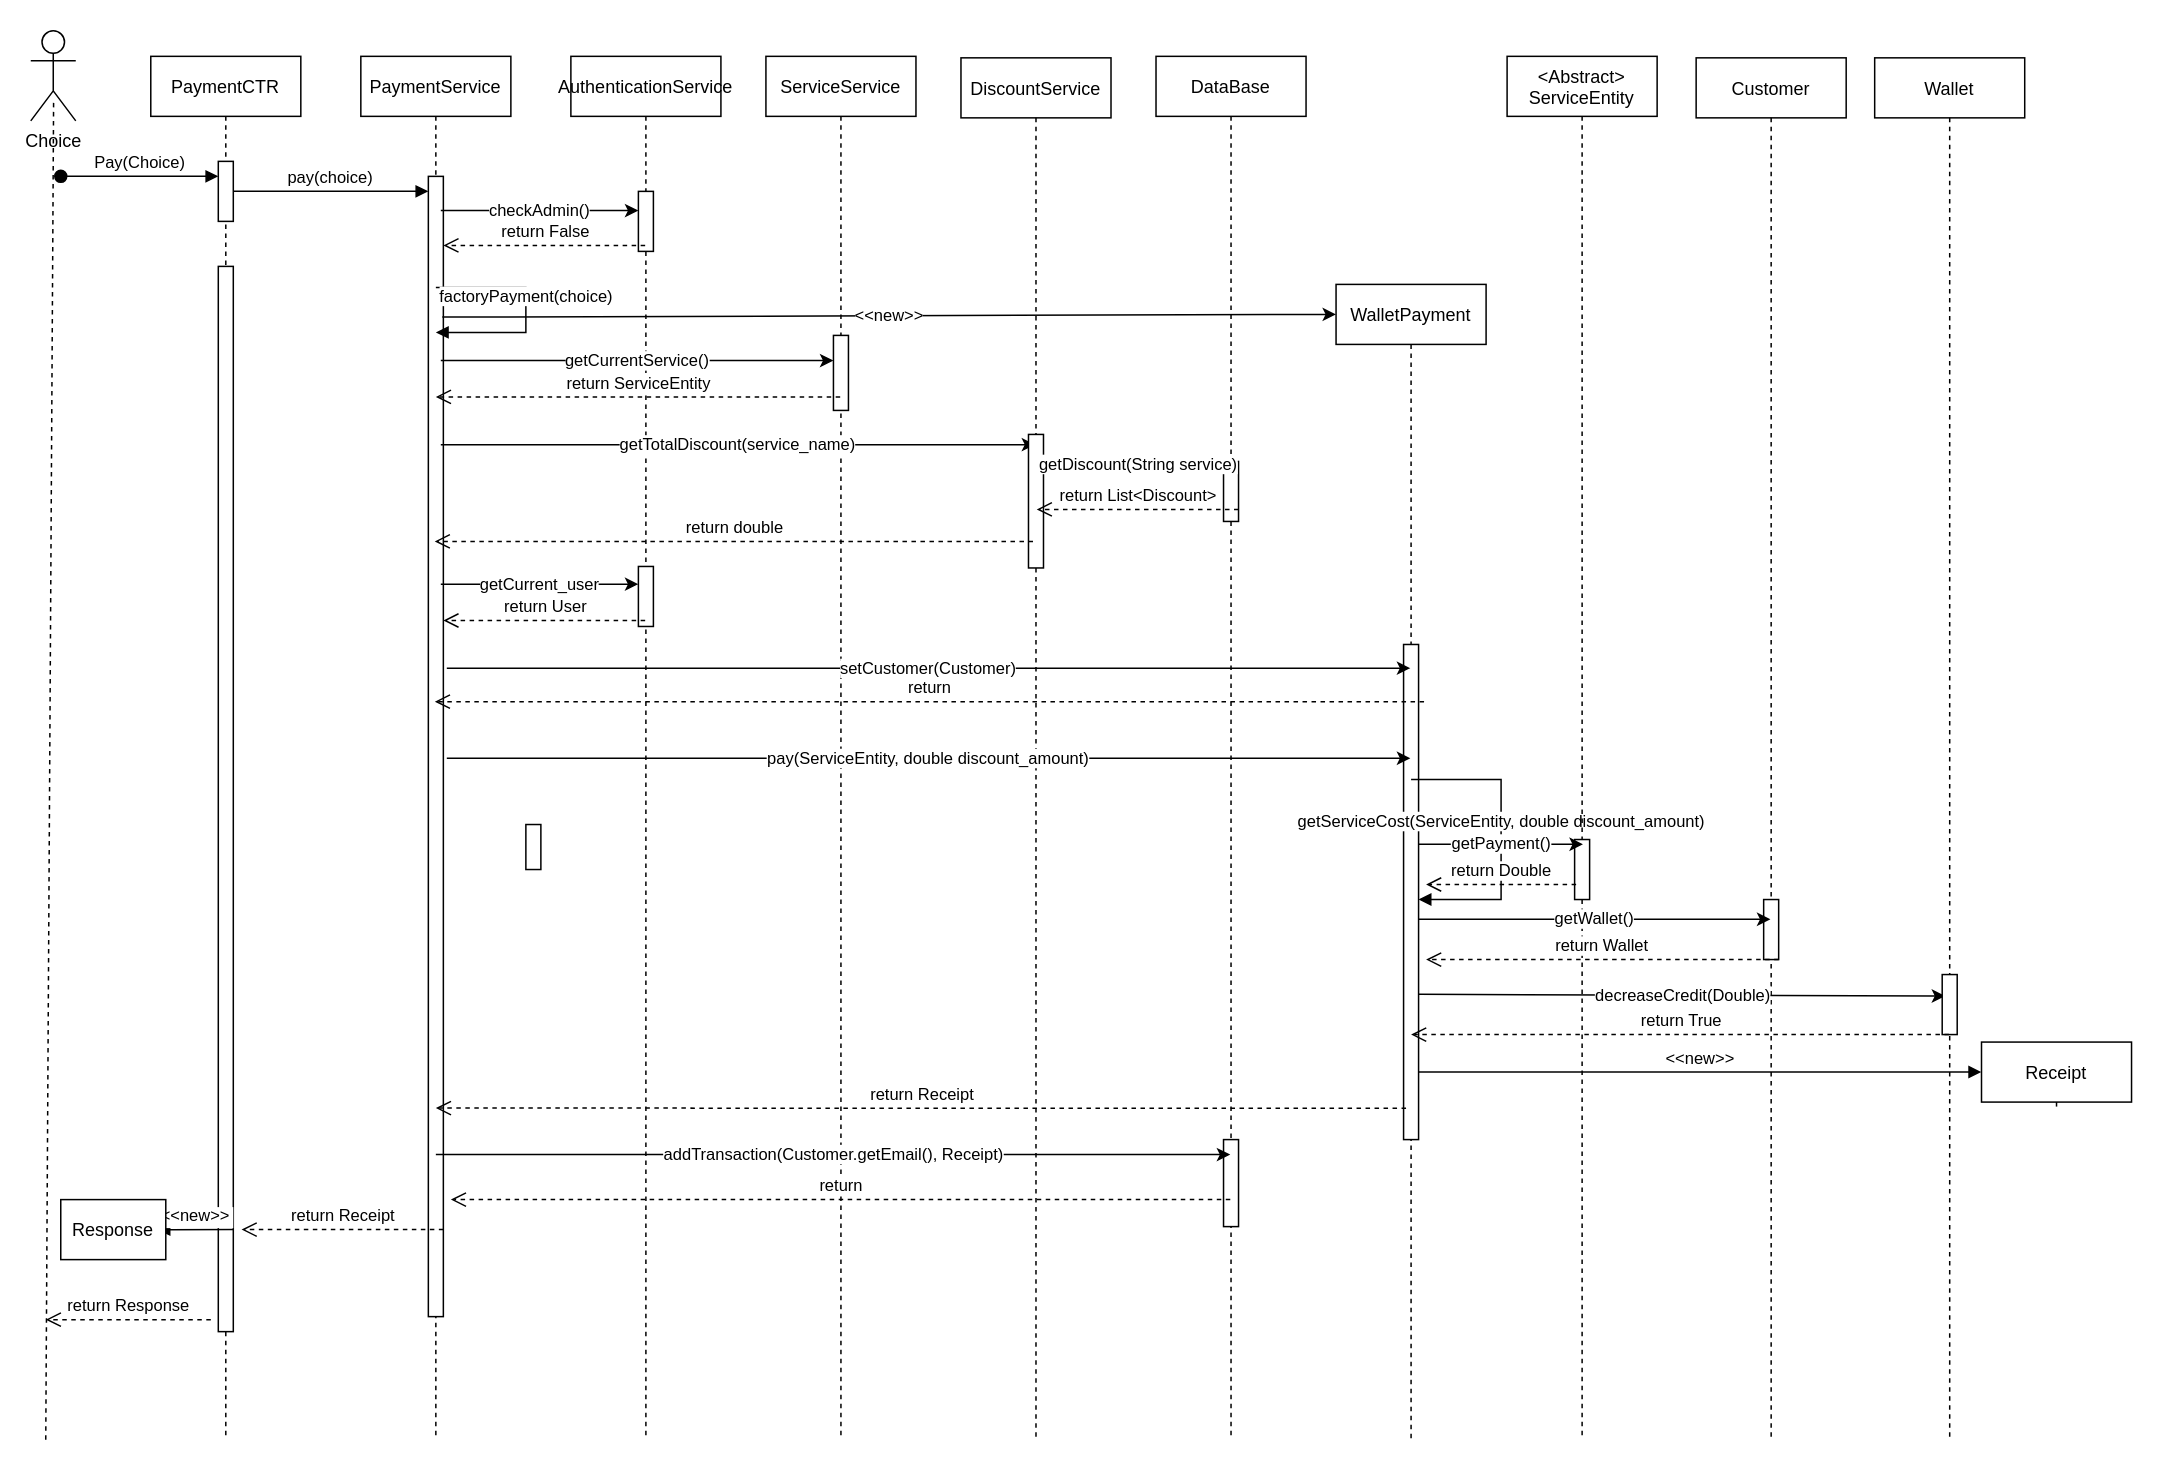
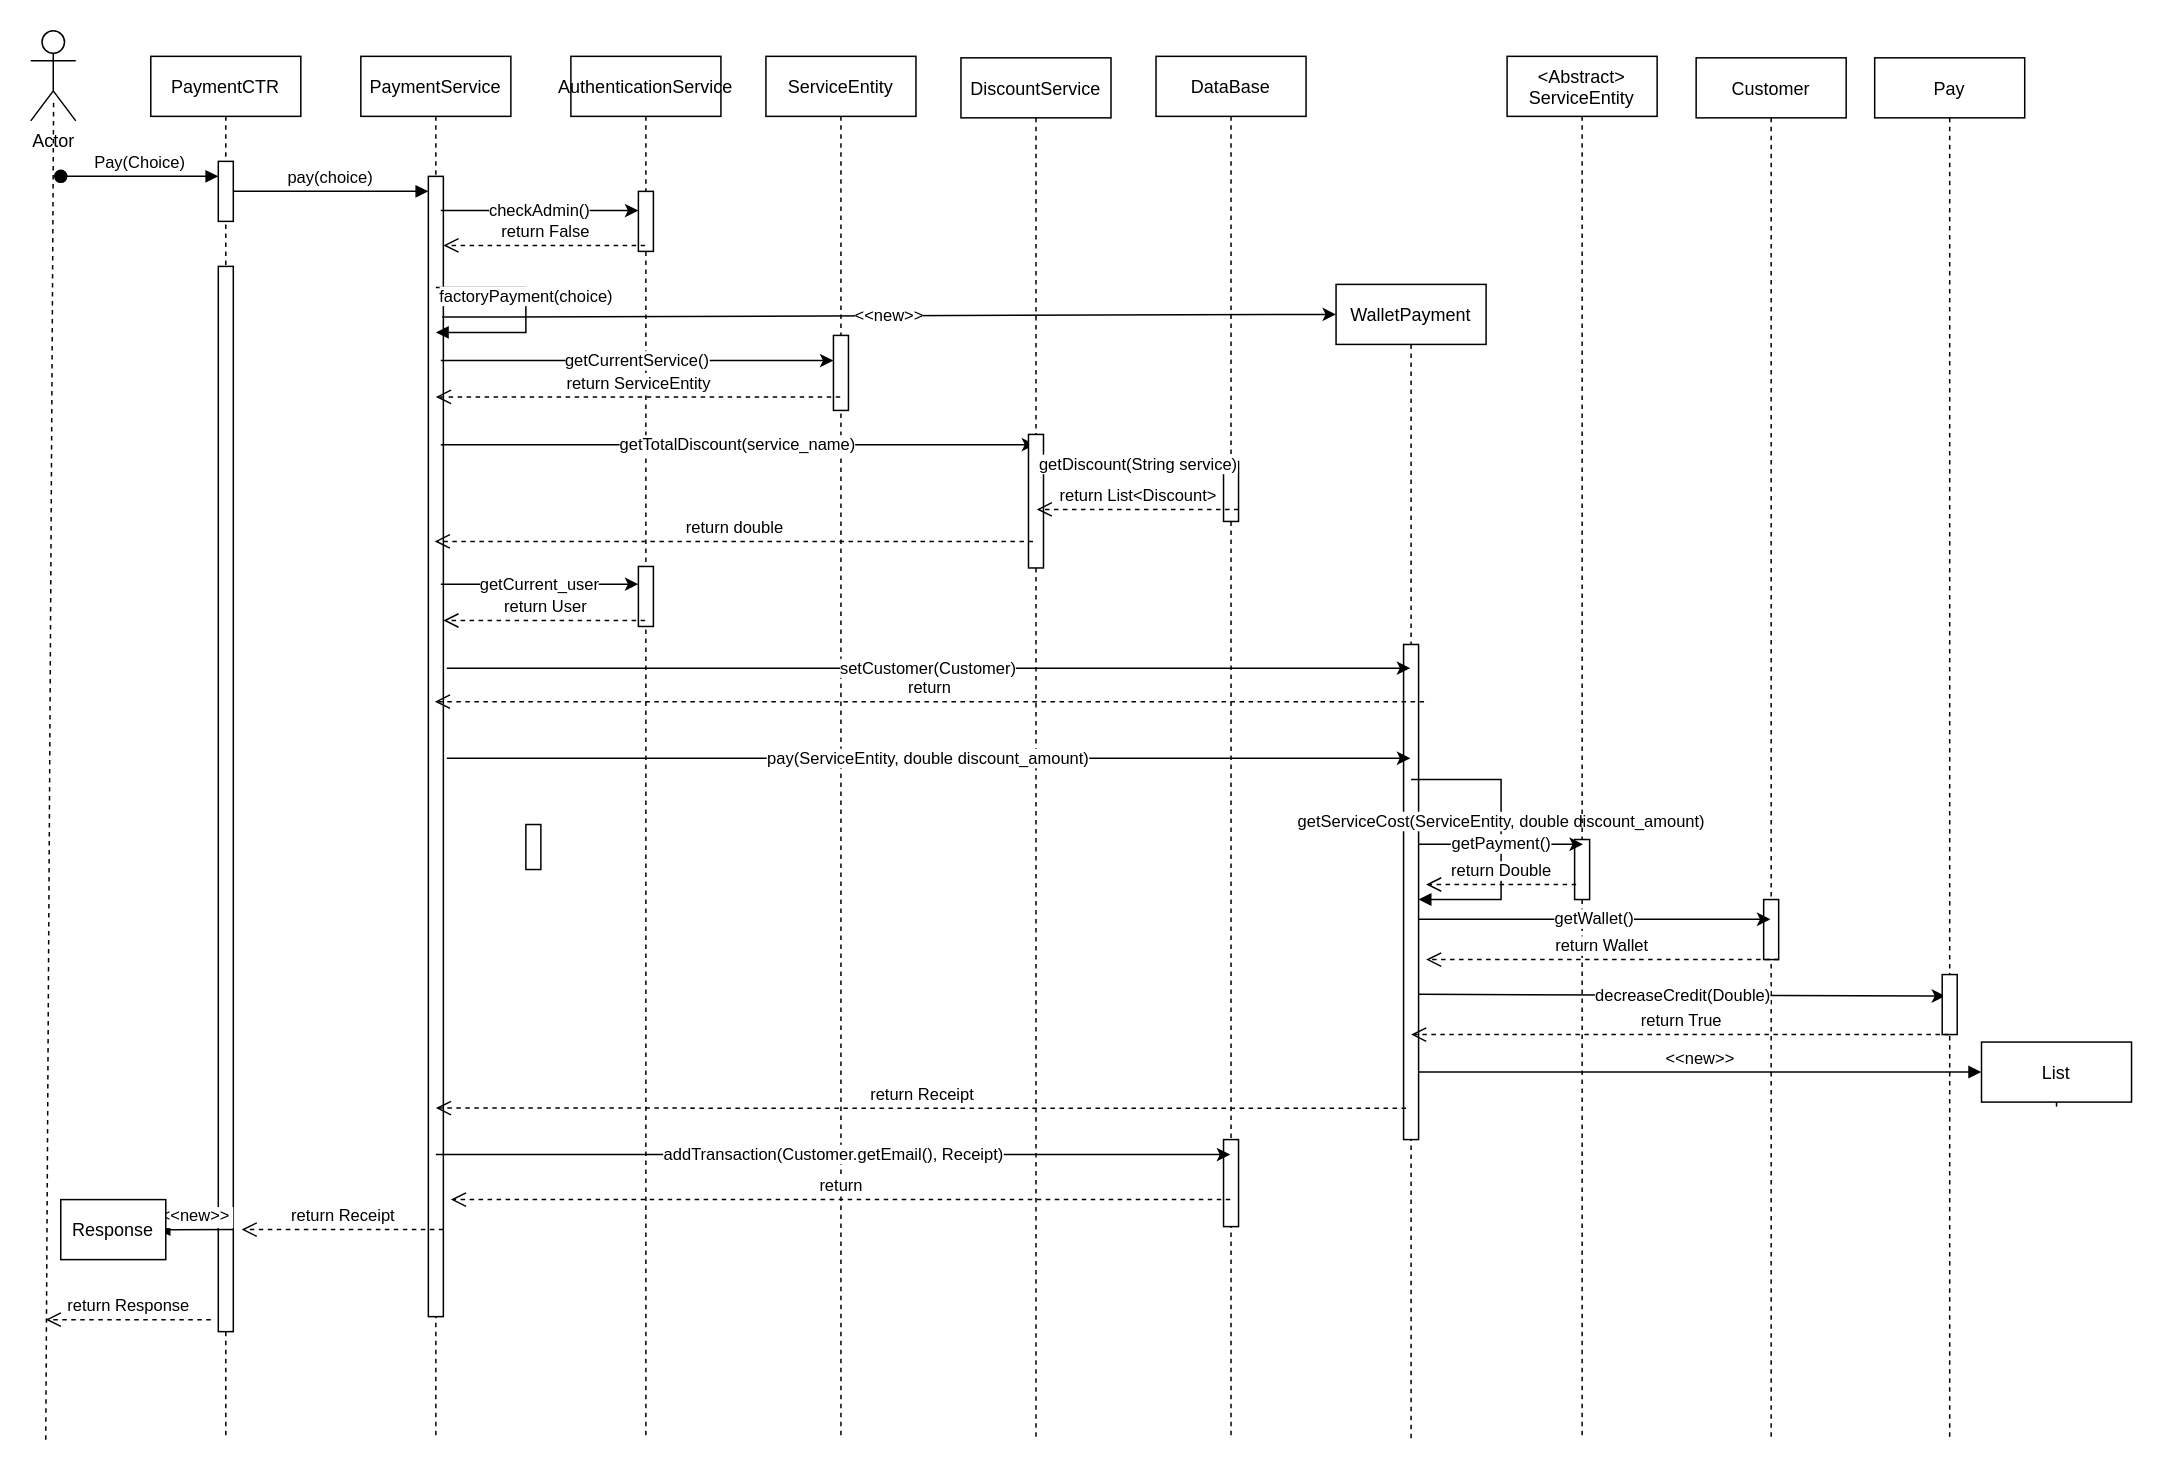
(840, 87) -> (840, 87)
(1949, 89) -> (1949, 89)
(54, 142) -> (54, 142)
(2055, 1073) -> (2055, 1073)
